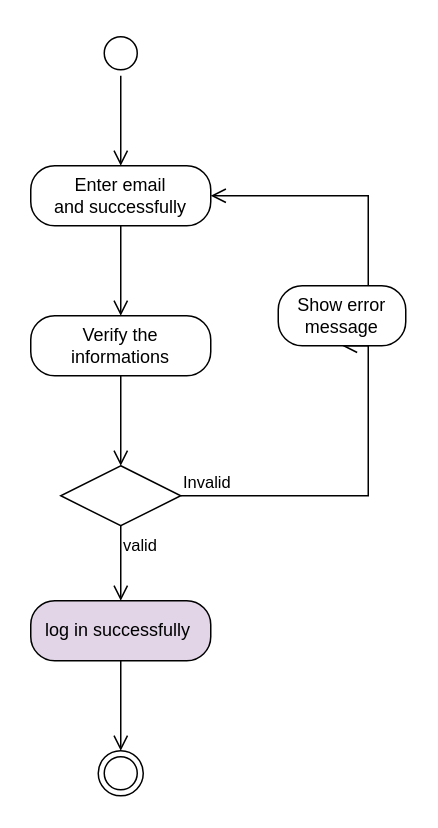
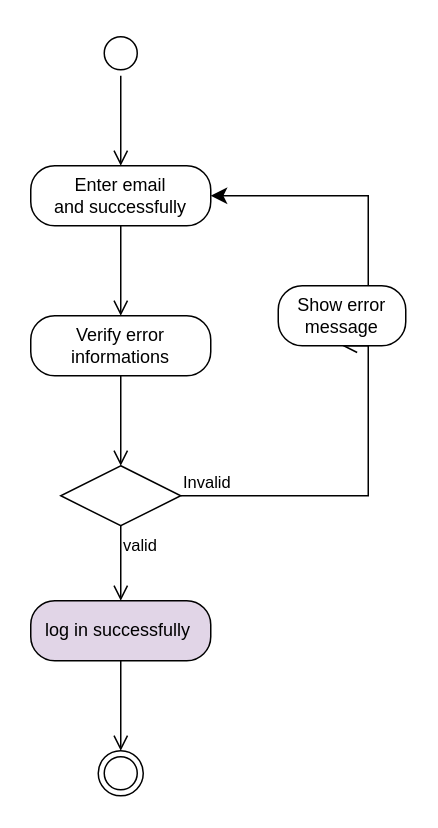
(221, 196) -> (225, 196)
(121, 346) -> (121, 346)
